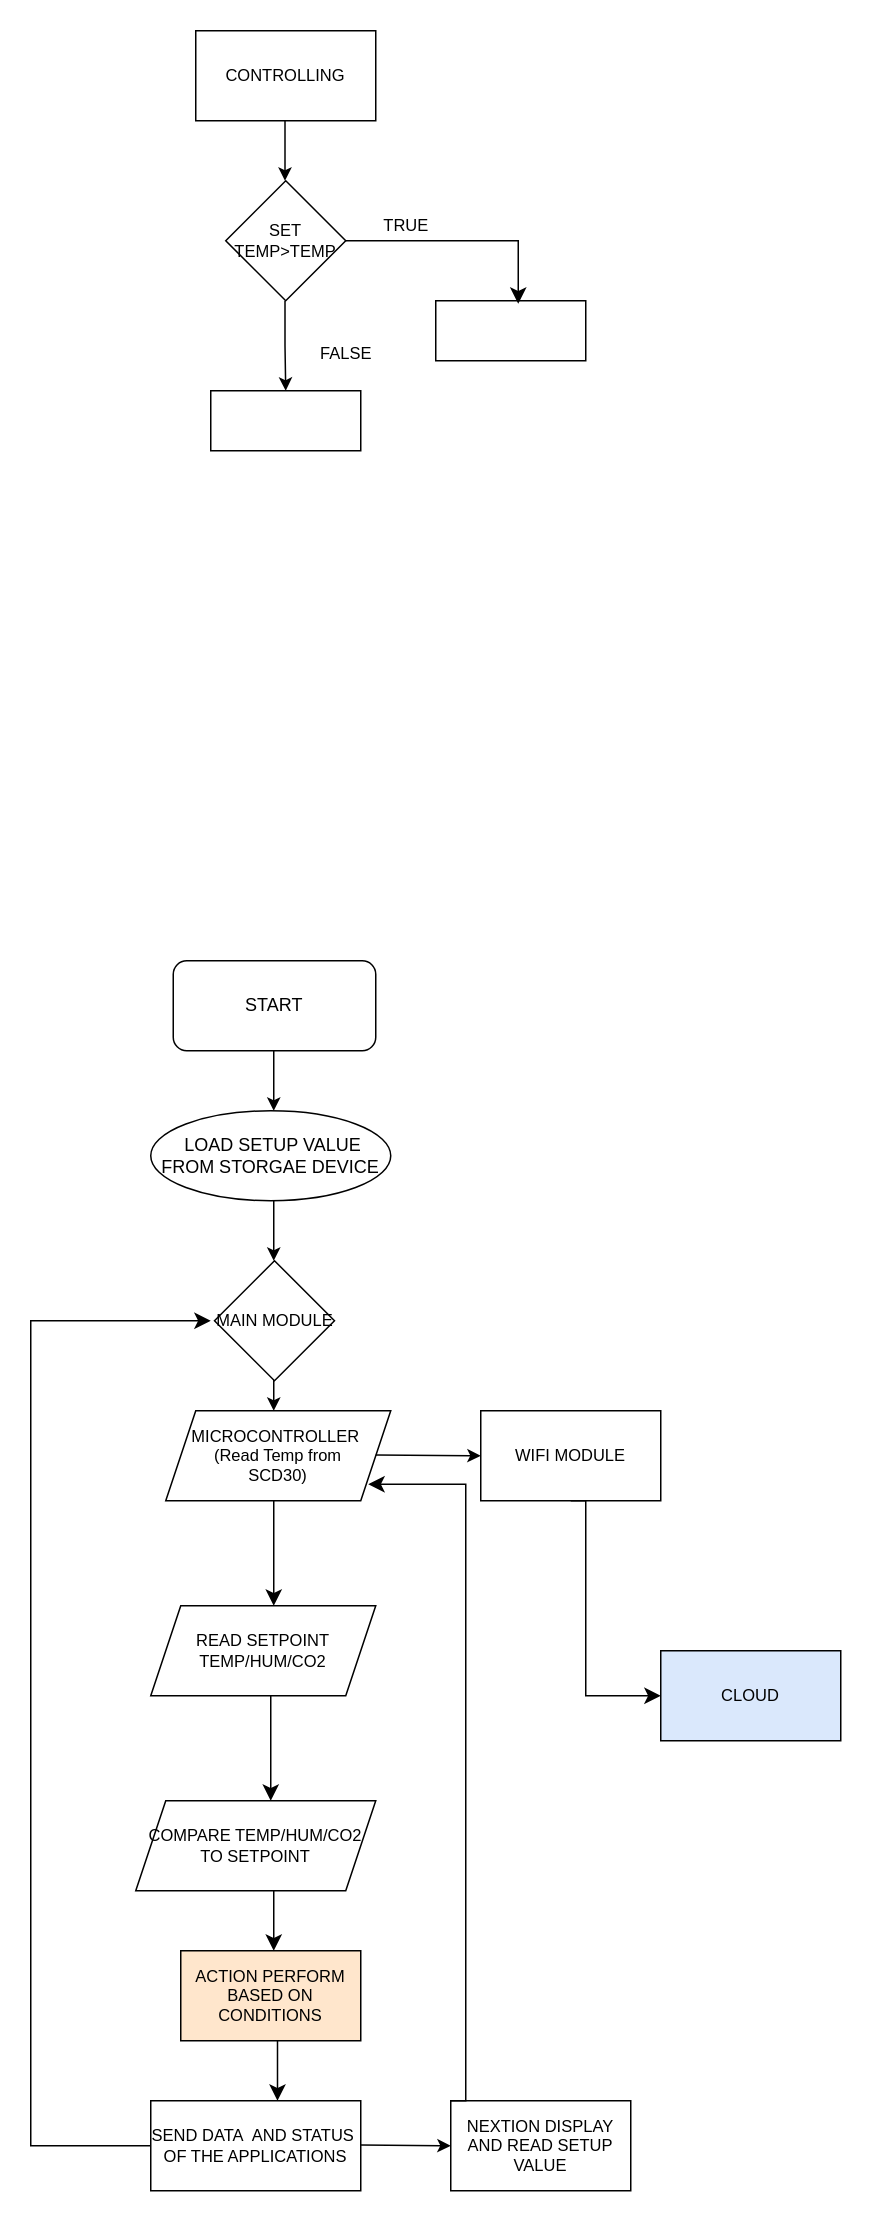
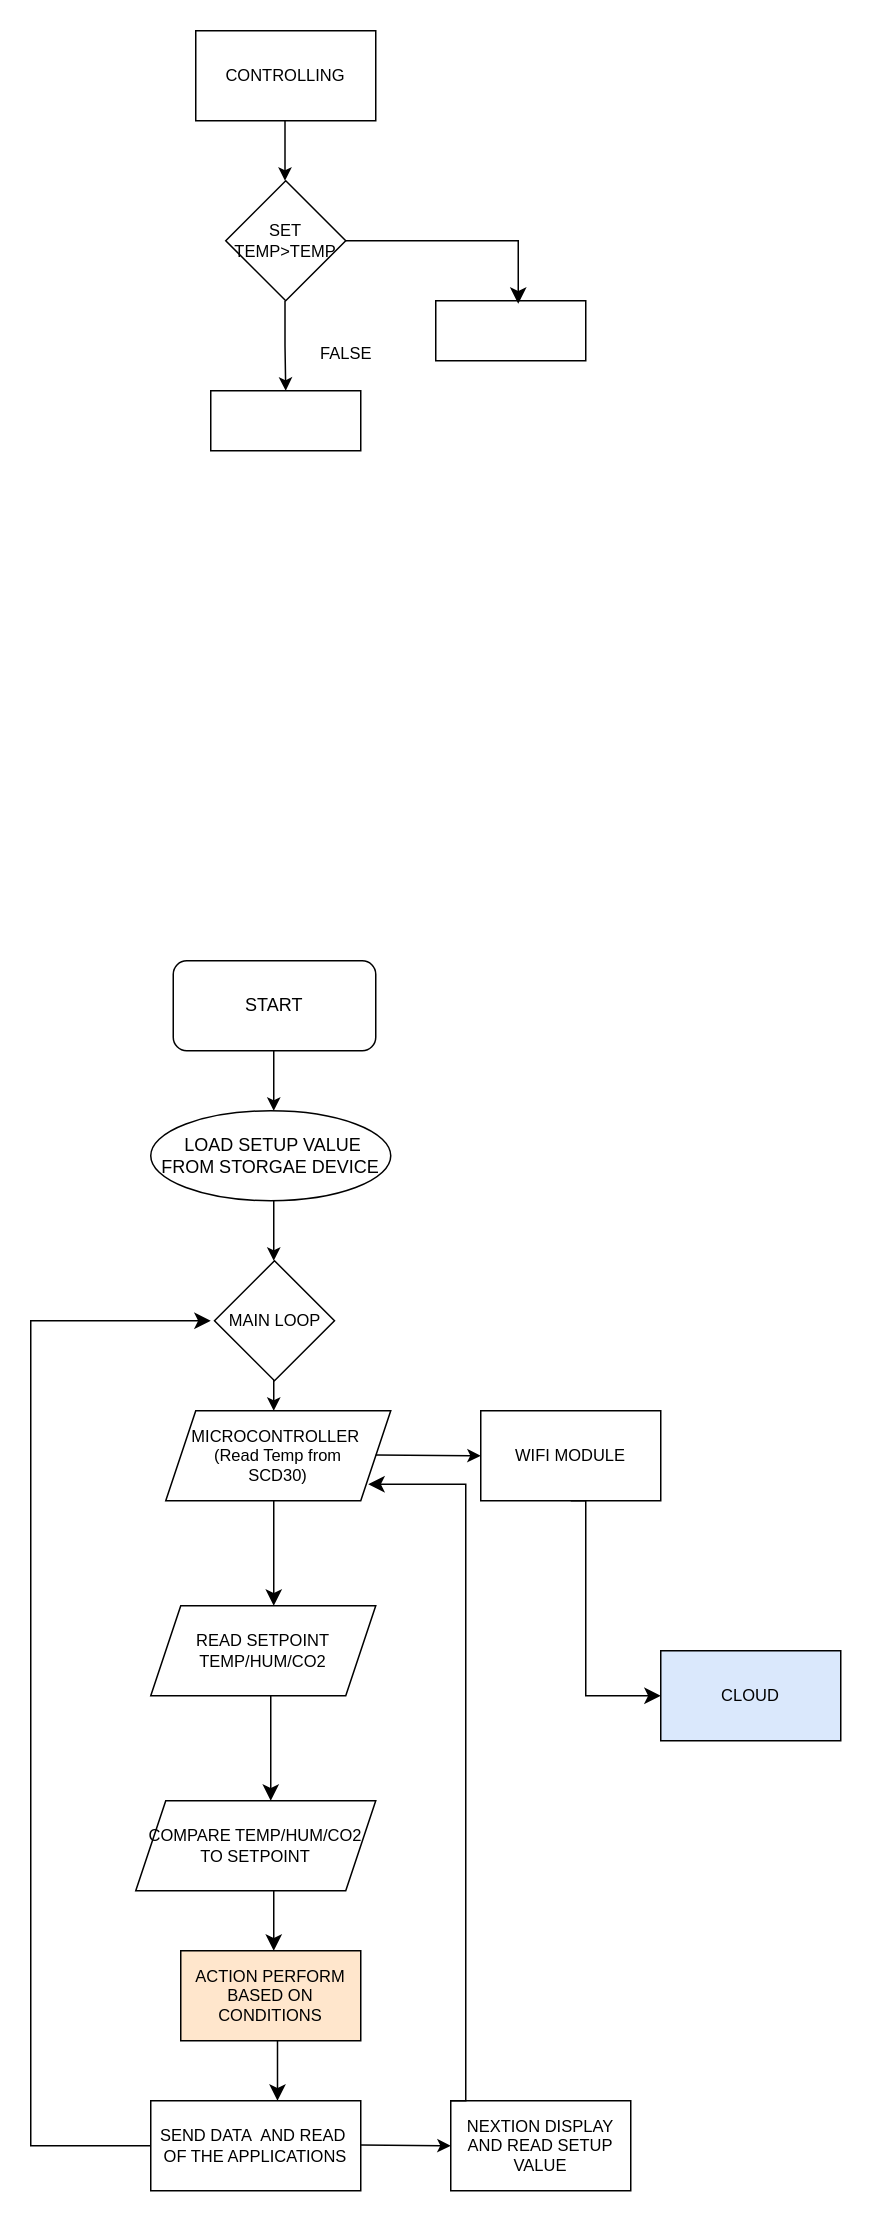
(406, 226) -> none
(275, 1321) -> (275, 1321)
(256, 2146) -> (256, 2146)
